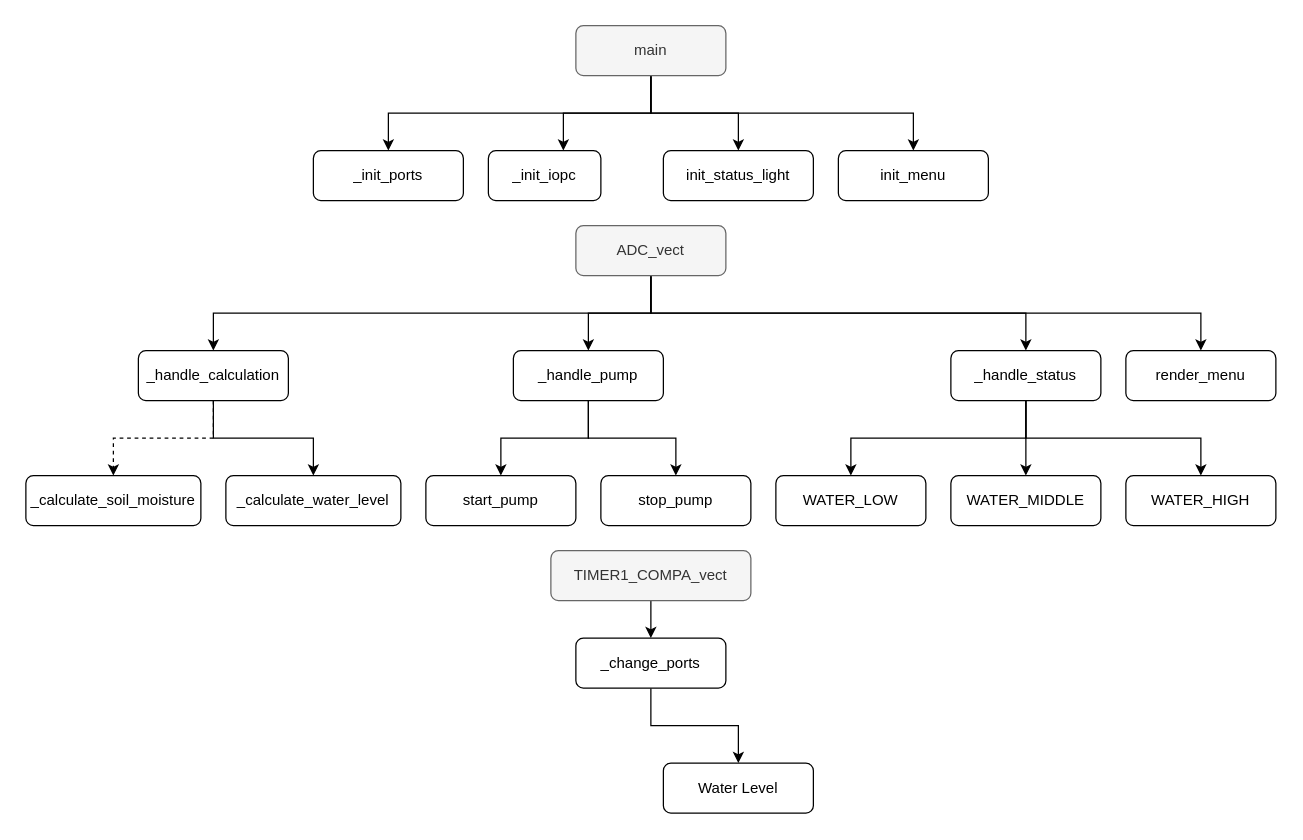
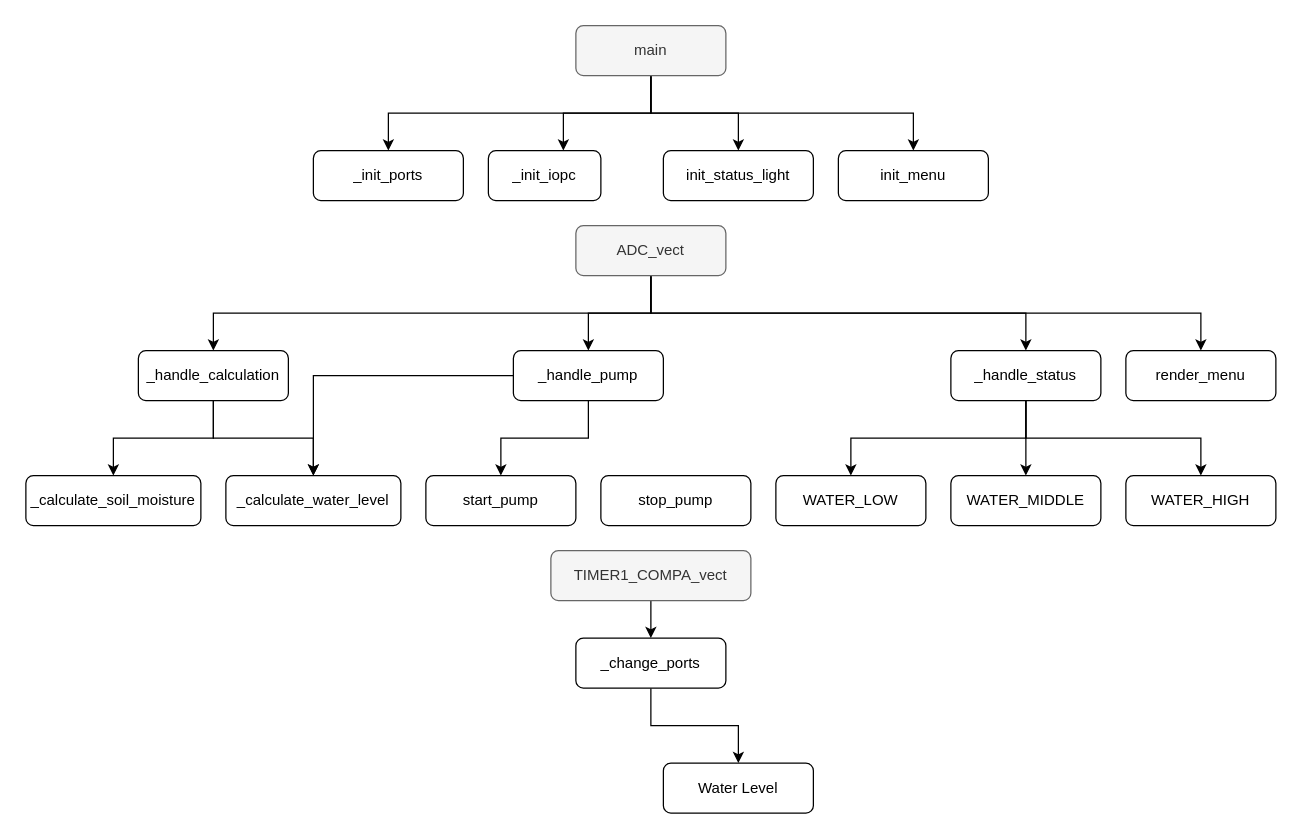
(148, 438) -> (148, 438)
(647, 438) -> (383, 376)
